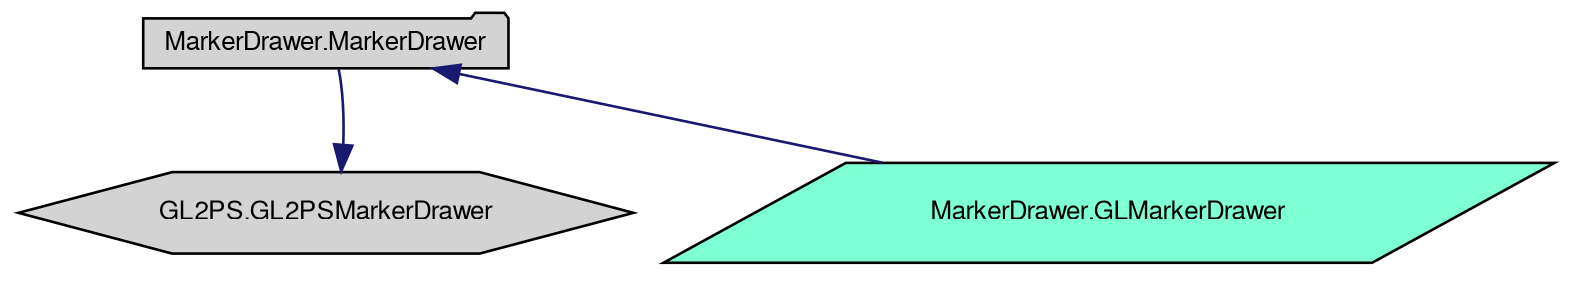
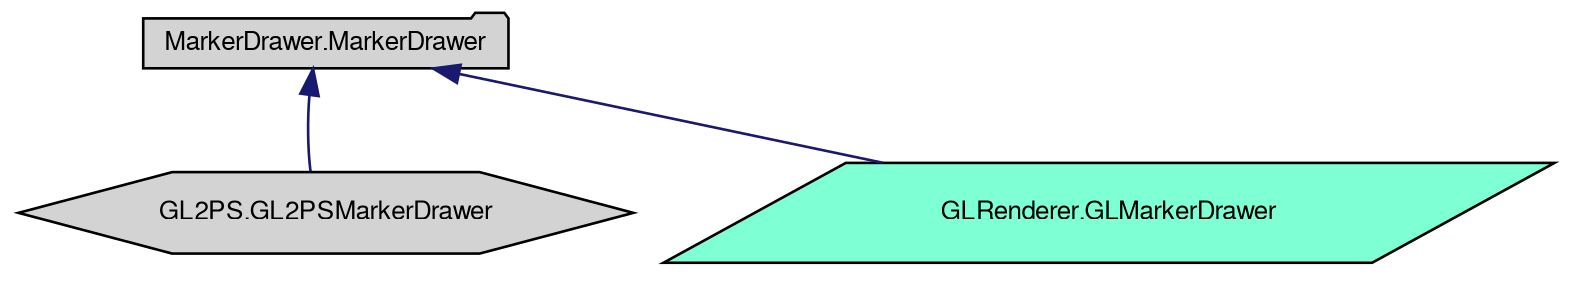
(343, 107) -> (308, 133)
(1109, 213) -> (1109, 213)
